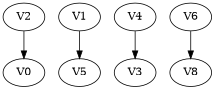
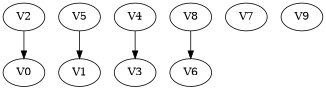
none -> (246, 17)
none -> (302, 17)
(80, 41) -> (80, 41)
(191, 41) -> (191, 41)
